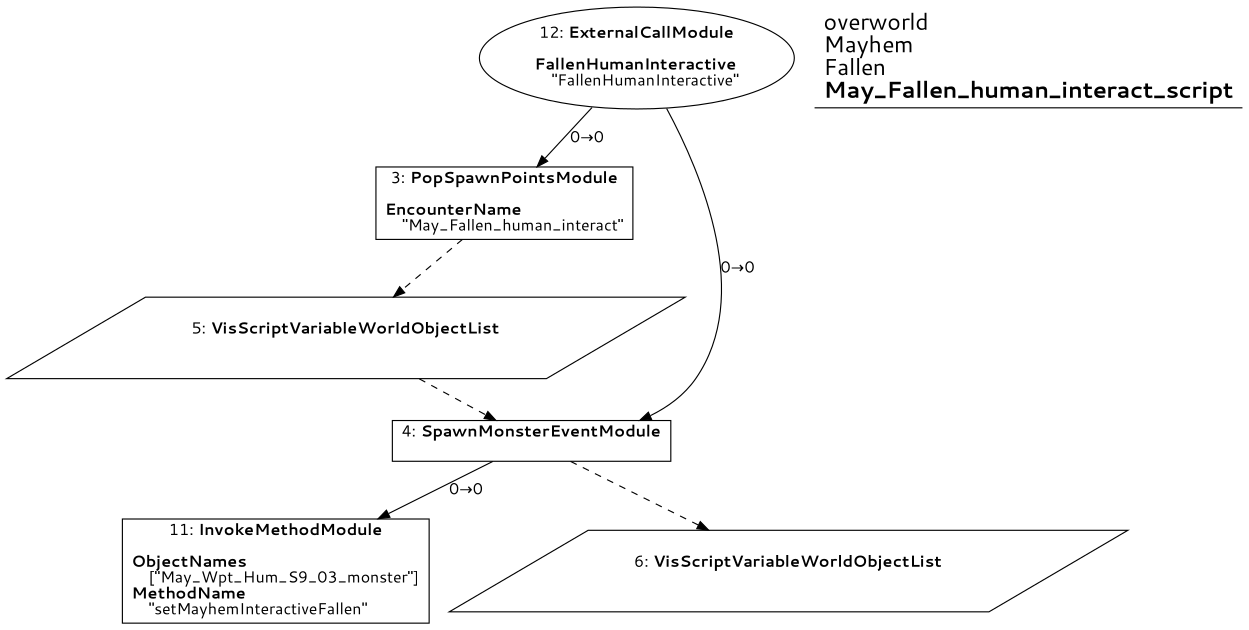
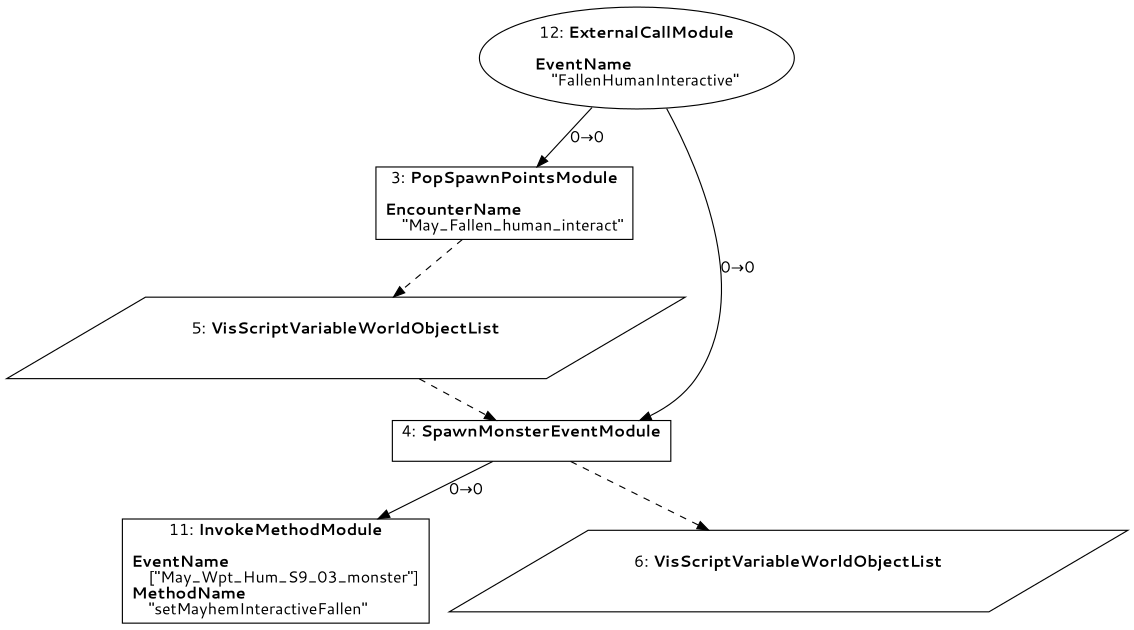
(1029, 58) -> none
(636, 65) -> (584, 65)
(190, 562) -> (181, 562)
